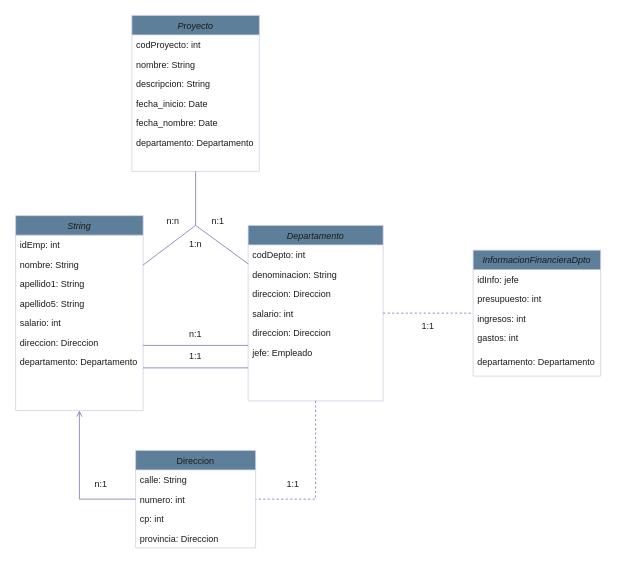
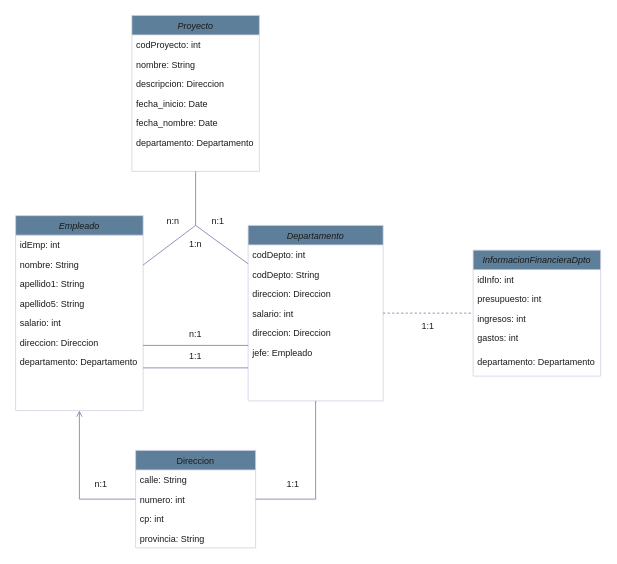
(178, 84) -> (184, 84)
(79, 226) -> (79, 226)
(297, 275) -> (289, 275)
(504, 280) -> (500, 280)
(315, 479) -> (315, 479)
(183, 539) -> (176, 539)
